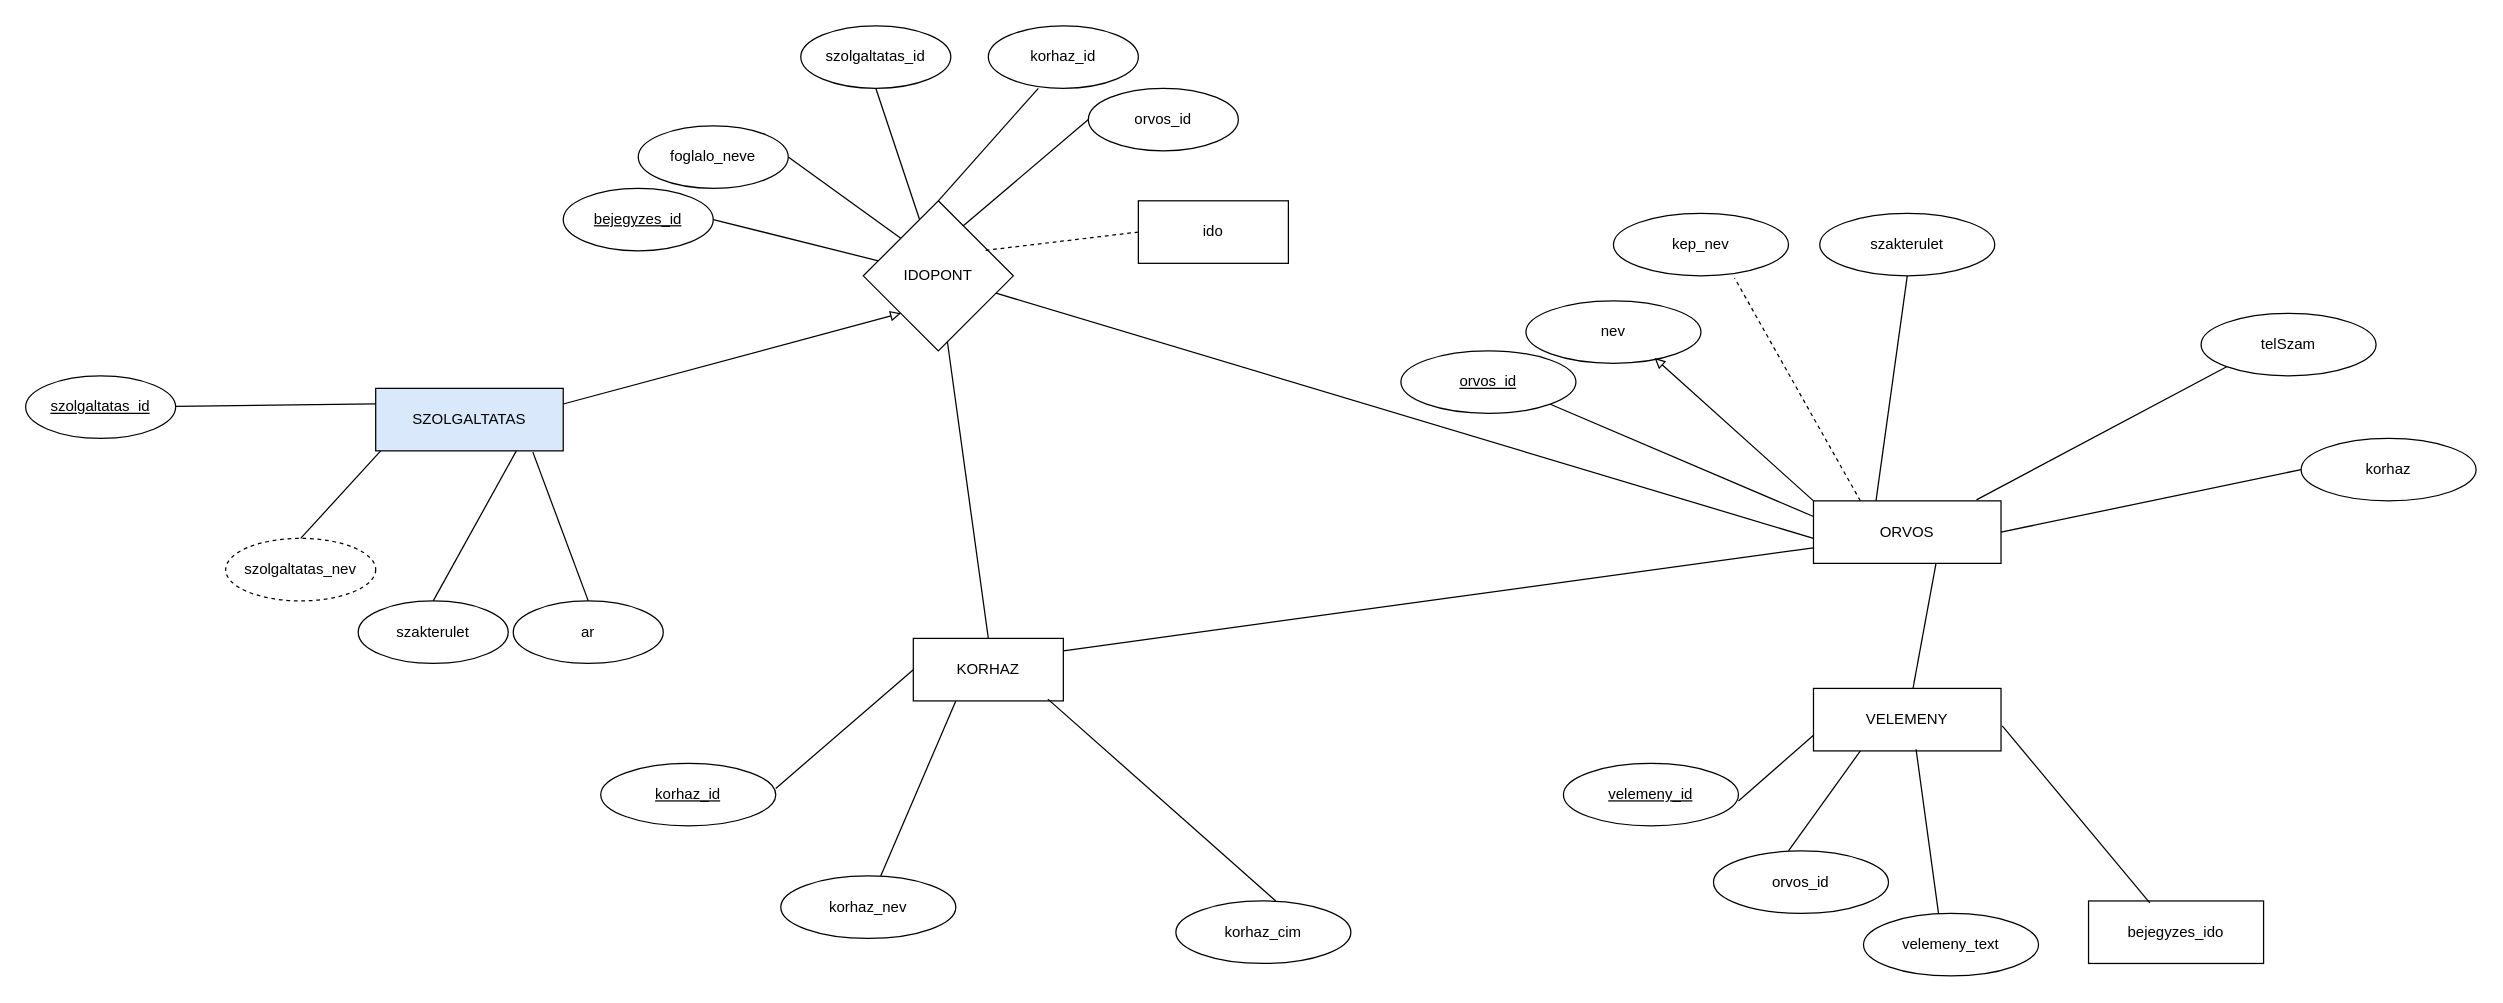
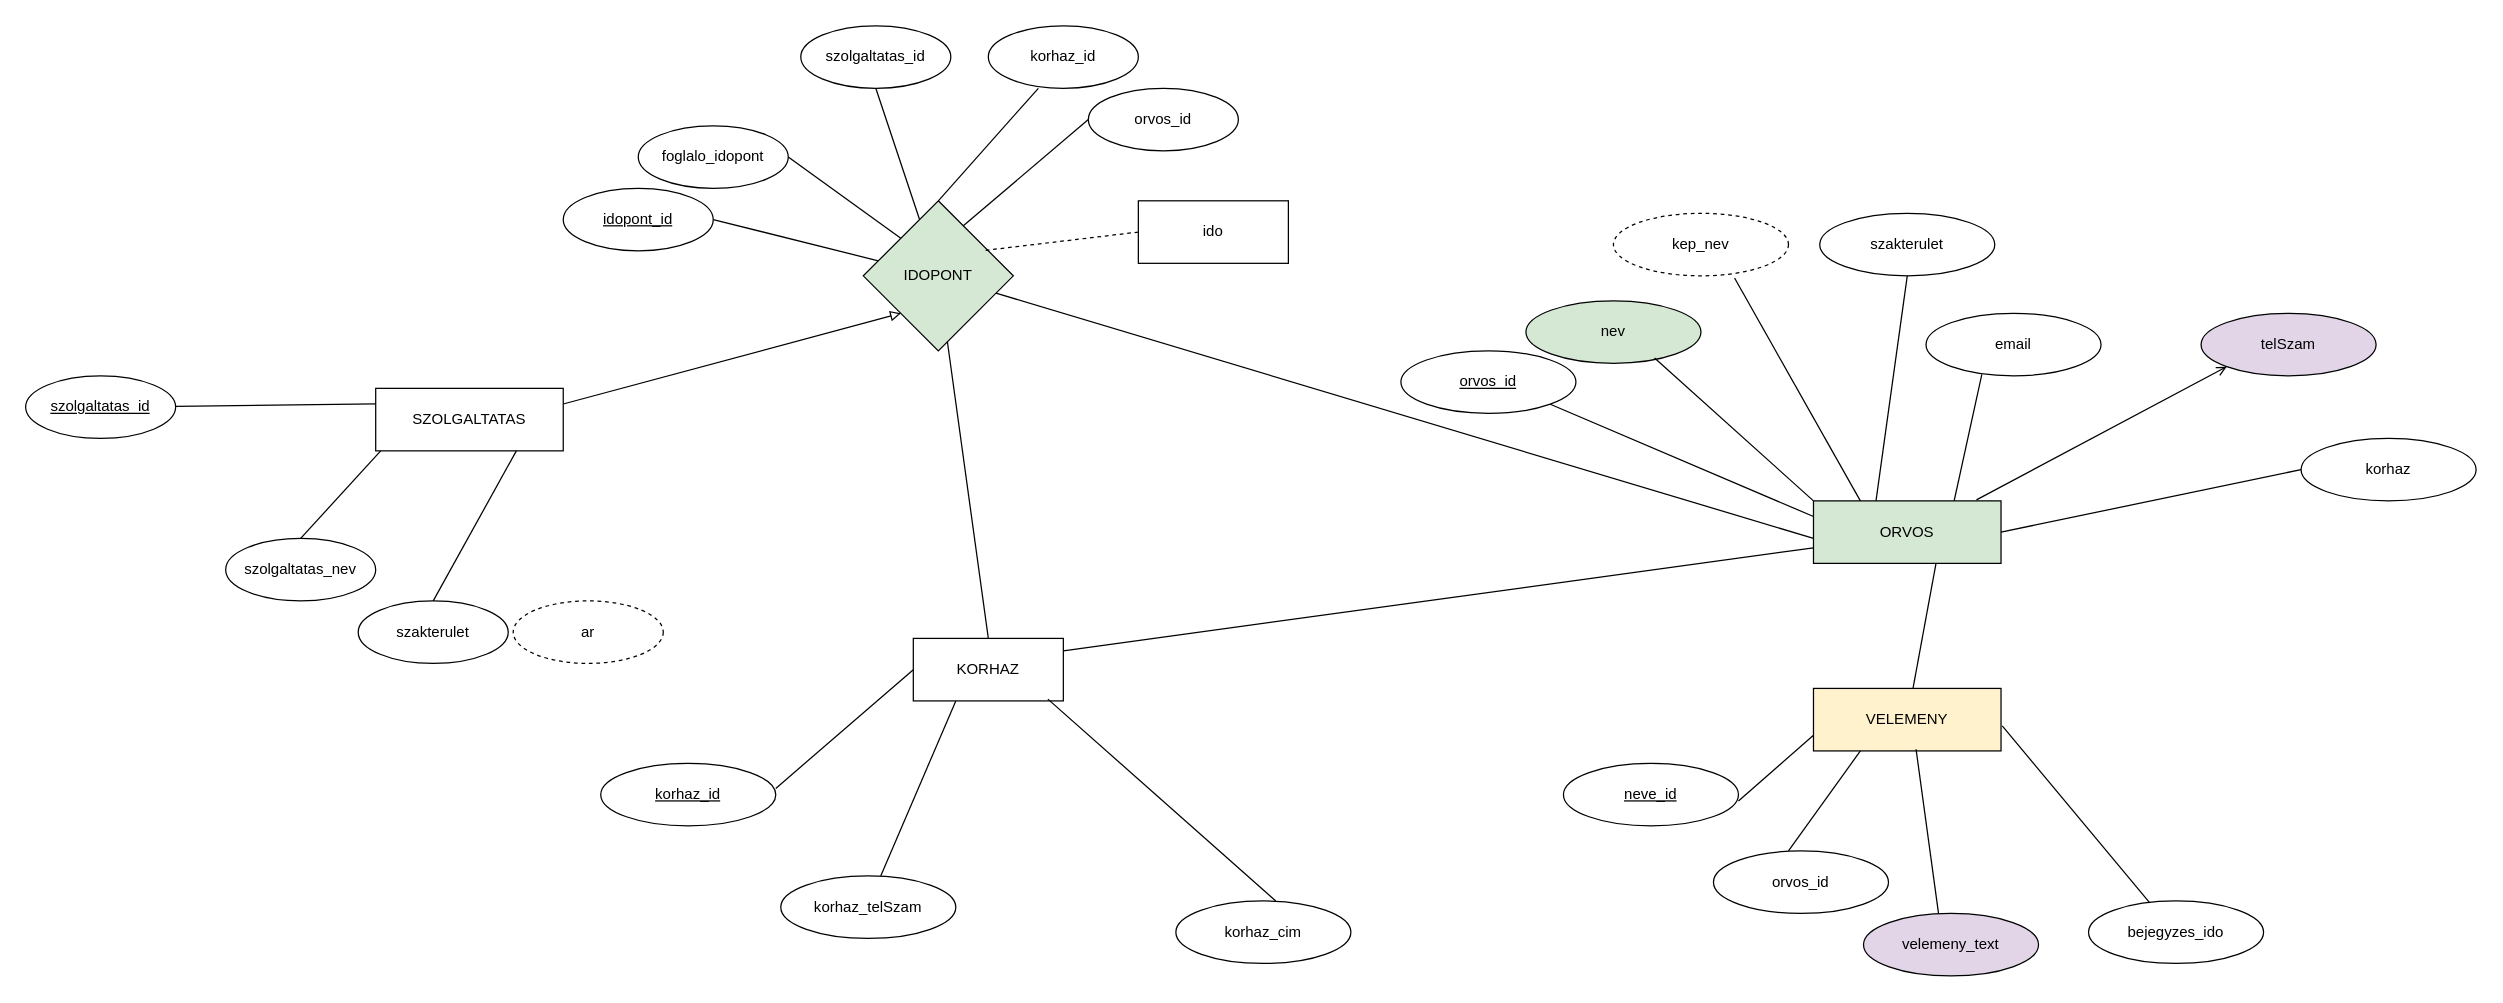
(713, 157) -> (713, 157)
(638, 219) -> (638, 219)
(1701, 244) -> (1701, 244)
(938, 276) -> (938, 276)
(1613, 332) -> (1613, 332)
none -> (2013, 344)
(2288, 344) -> (2288, 344)
(1663, 365) -> (1659, 363)
(2222, 369) -> (2220, 370)
(1797, 389) -> (1797, 389)
(469, 419) -> (469, 419)
none -> (1968, 437)
(560, 526) -> none
(1907, 532) -> (1907, 532)
(301, 569) -> (301, 569)
(588, 632) -> (588, 632)
(1907, 719) -> (1907, 719)
(1651, 794) -> (1651, 794)
(868, 907) -> (868, 907)
(2176, 932) -> (2176, 932)
(1951, 944) -> (1951, 944)
